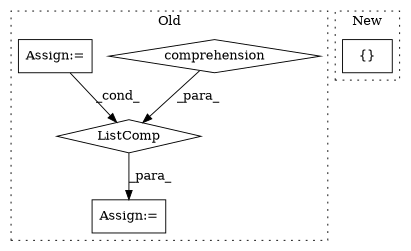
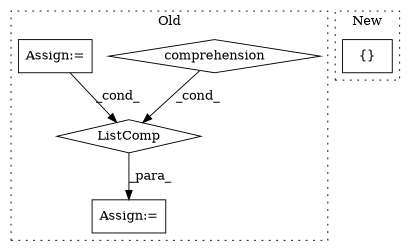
(198, 96) -> (198, 96)
